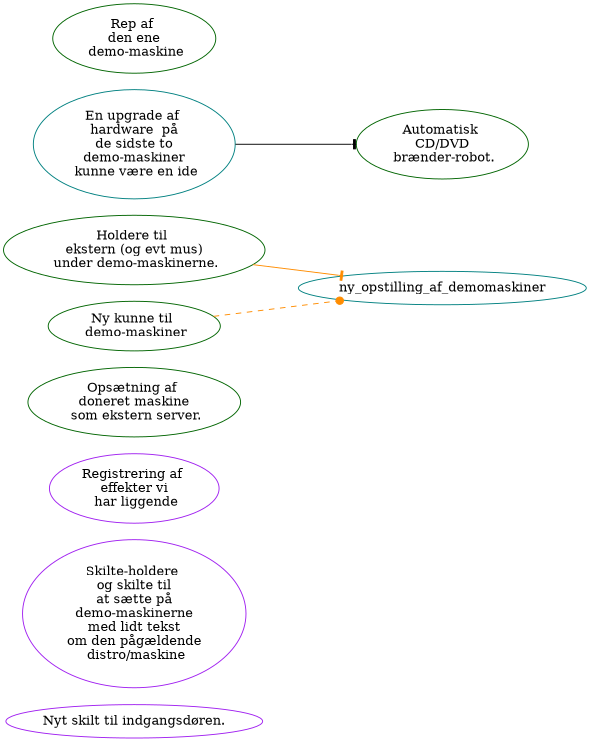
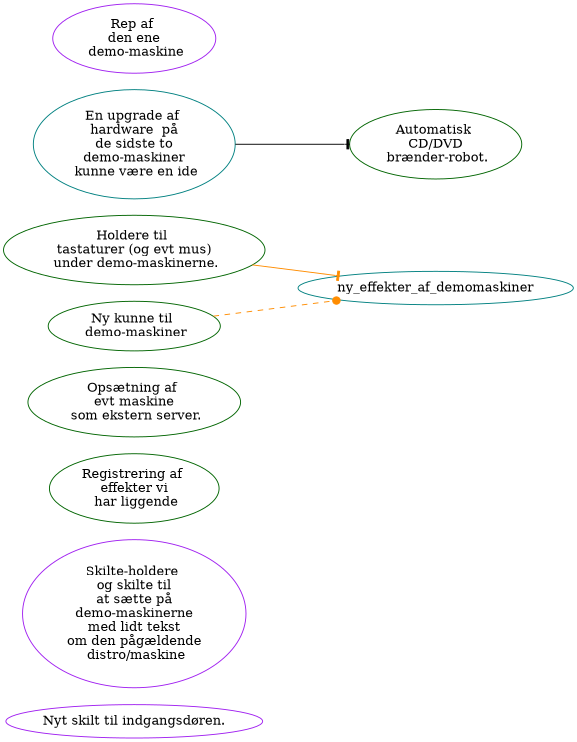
(134, 38) -> (134, 38)
(134, 250) -> (134, 250)
(442, 288) -> (436, 288)
(134, 402) -> (134, 402)
(134, 488) -> (134, 488)
